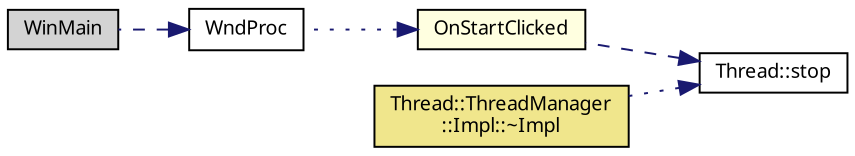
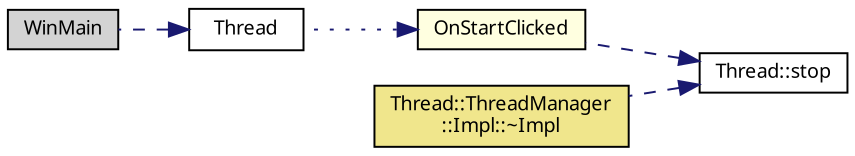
(246, 30) -> (246, 30)
(654, 92) -> (654, 92)
